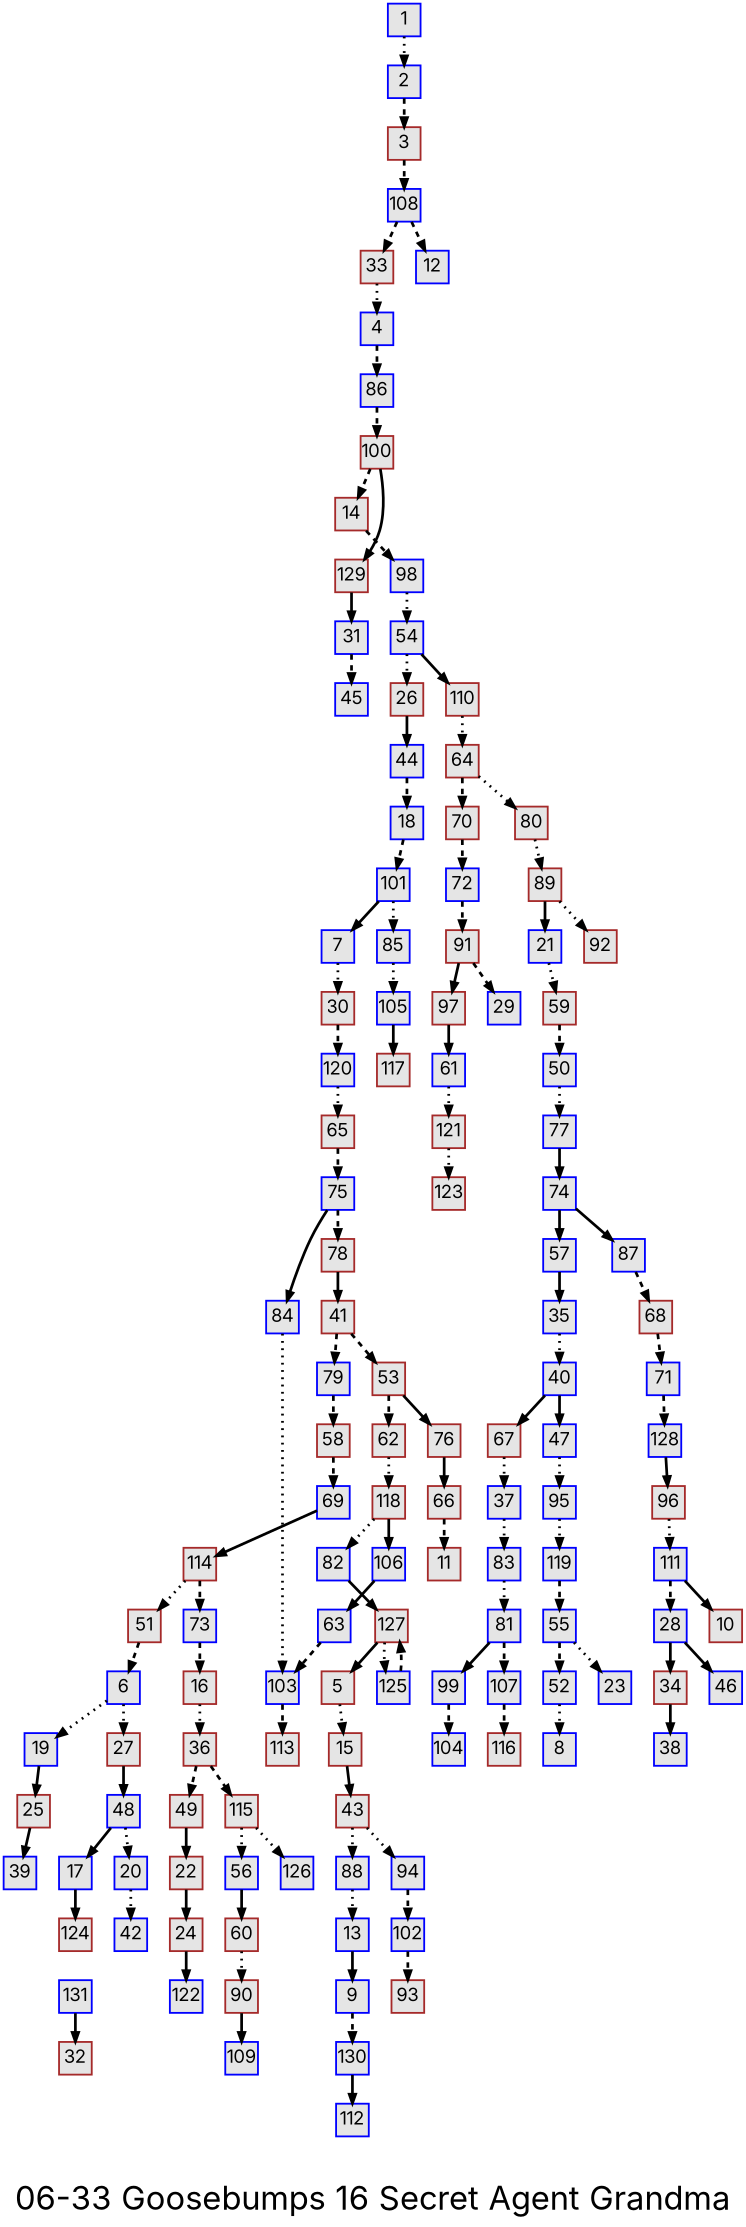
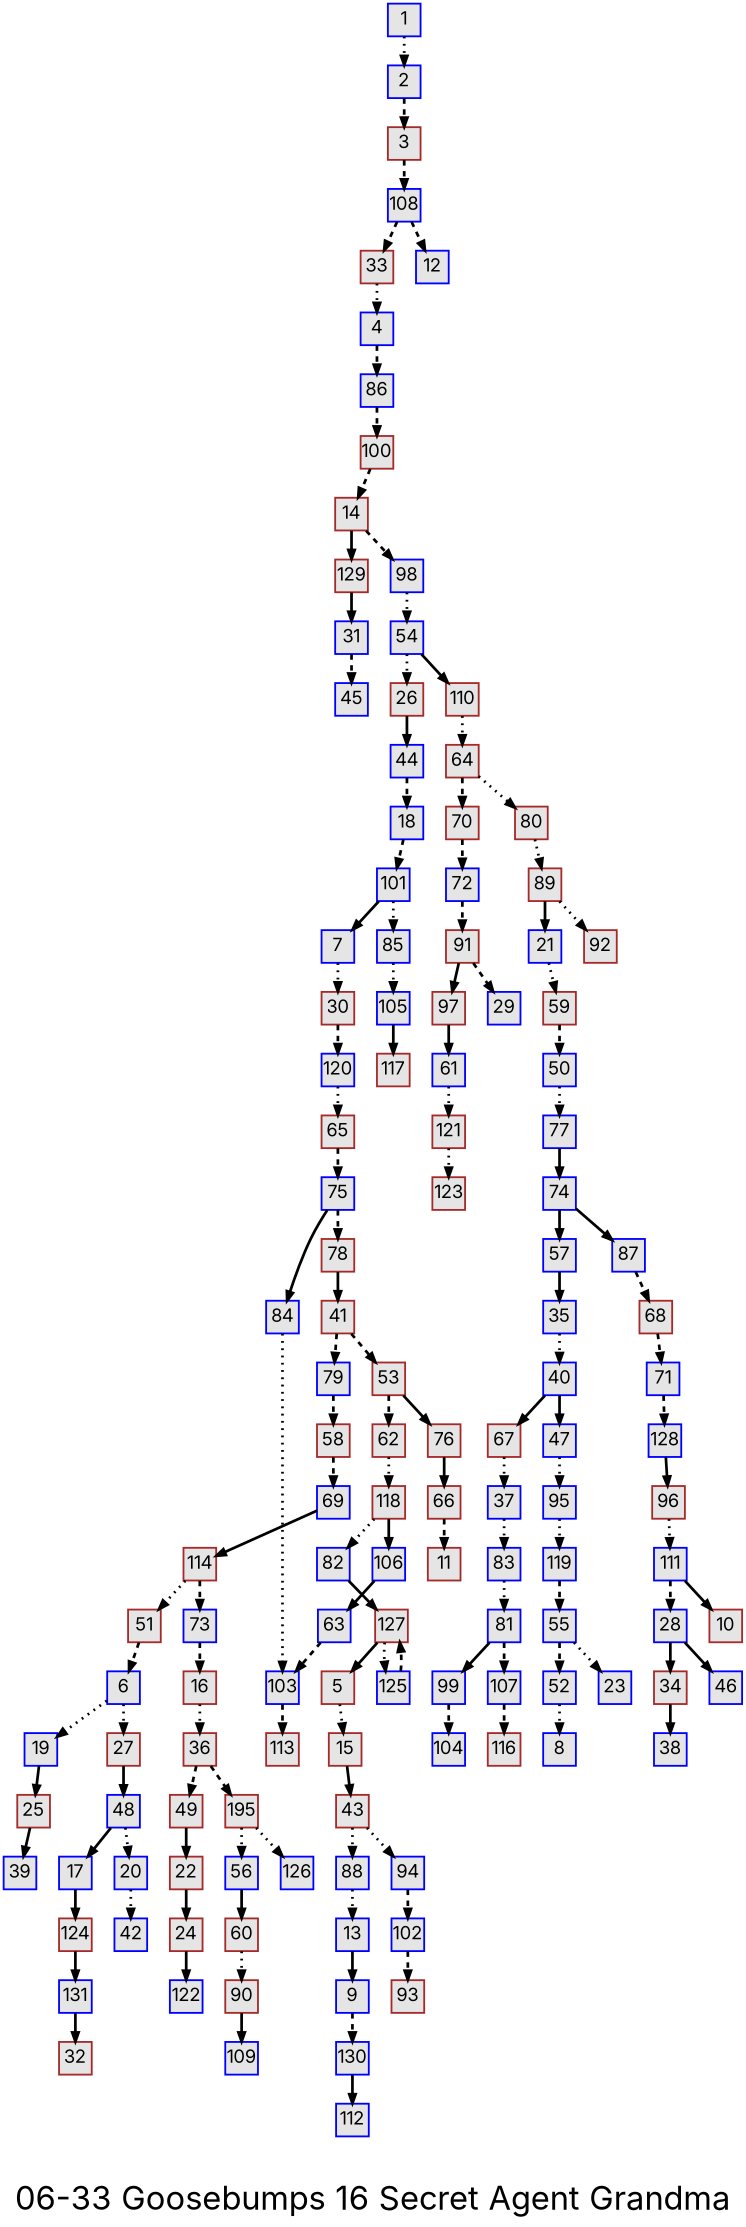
(383, 511) -> (352, 540)
(242, 1811) -> (242, 1811)
none -> (75, 1961)
